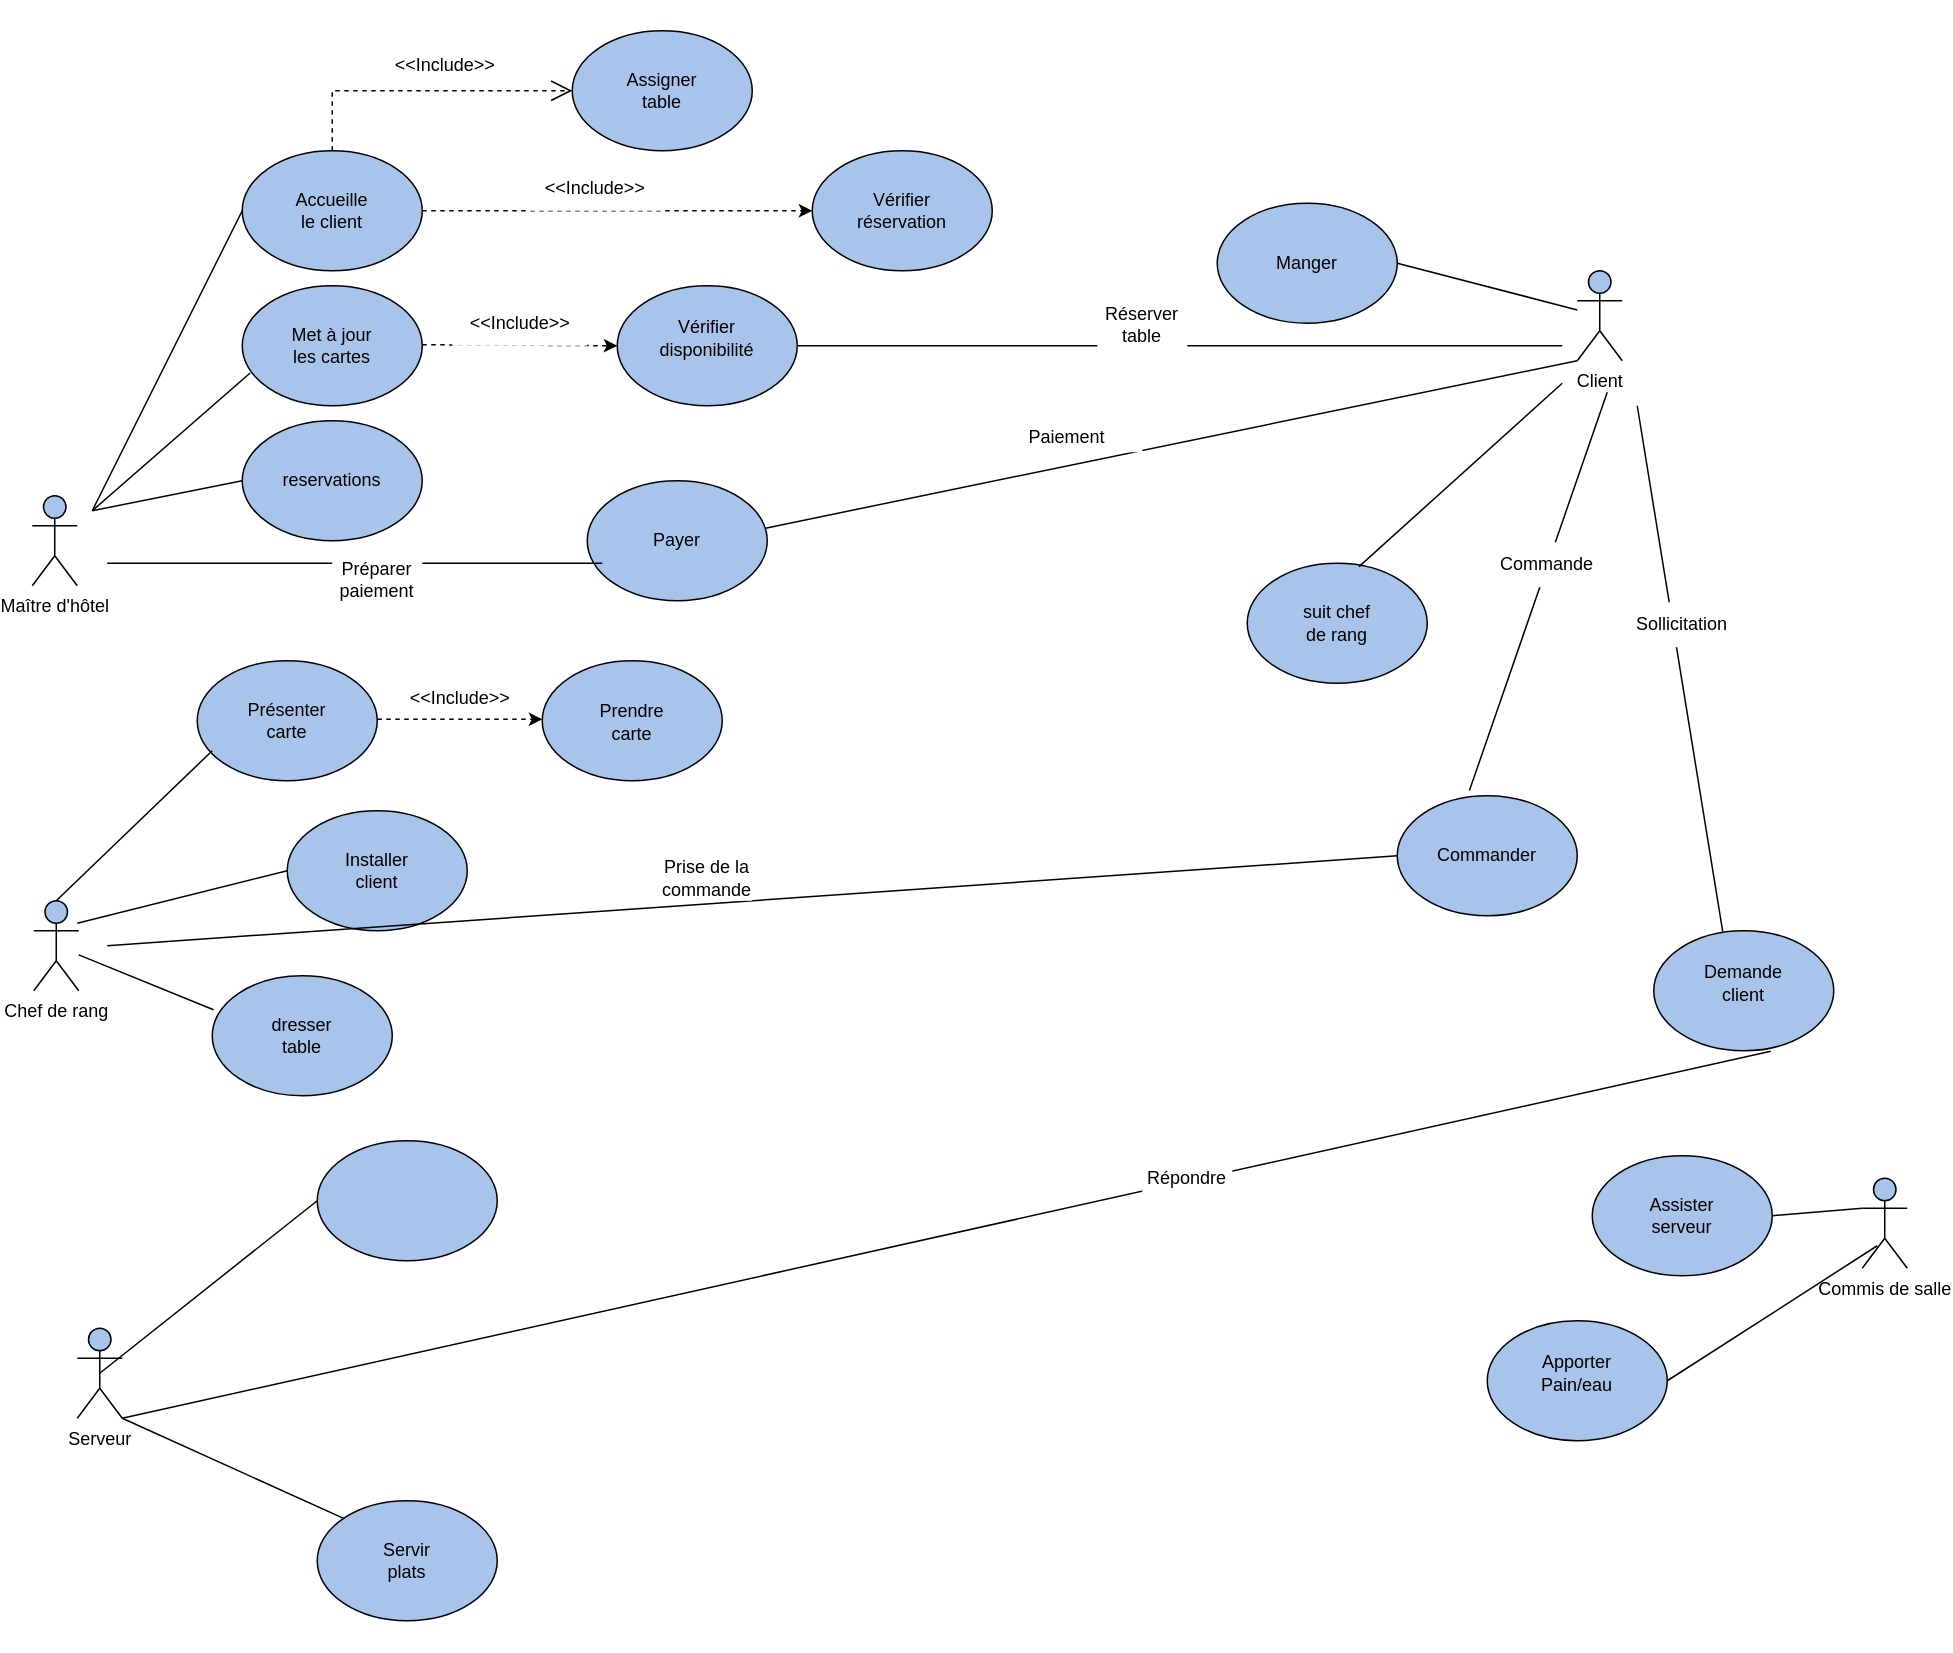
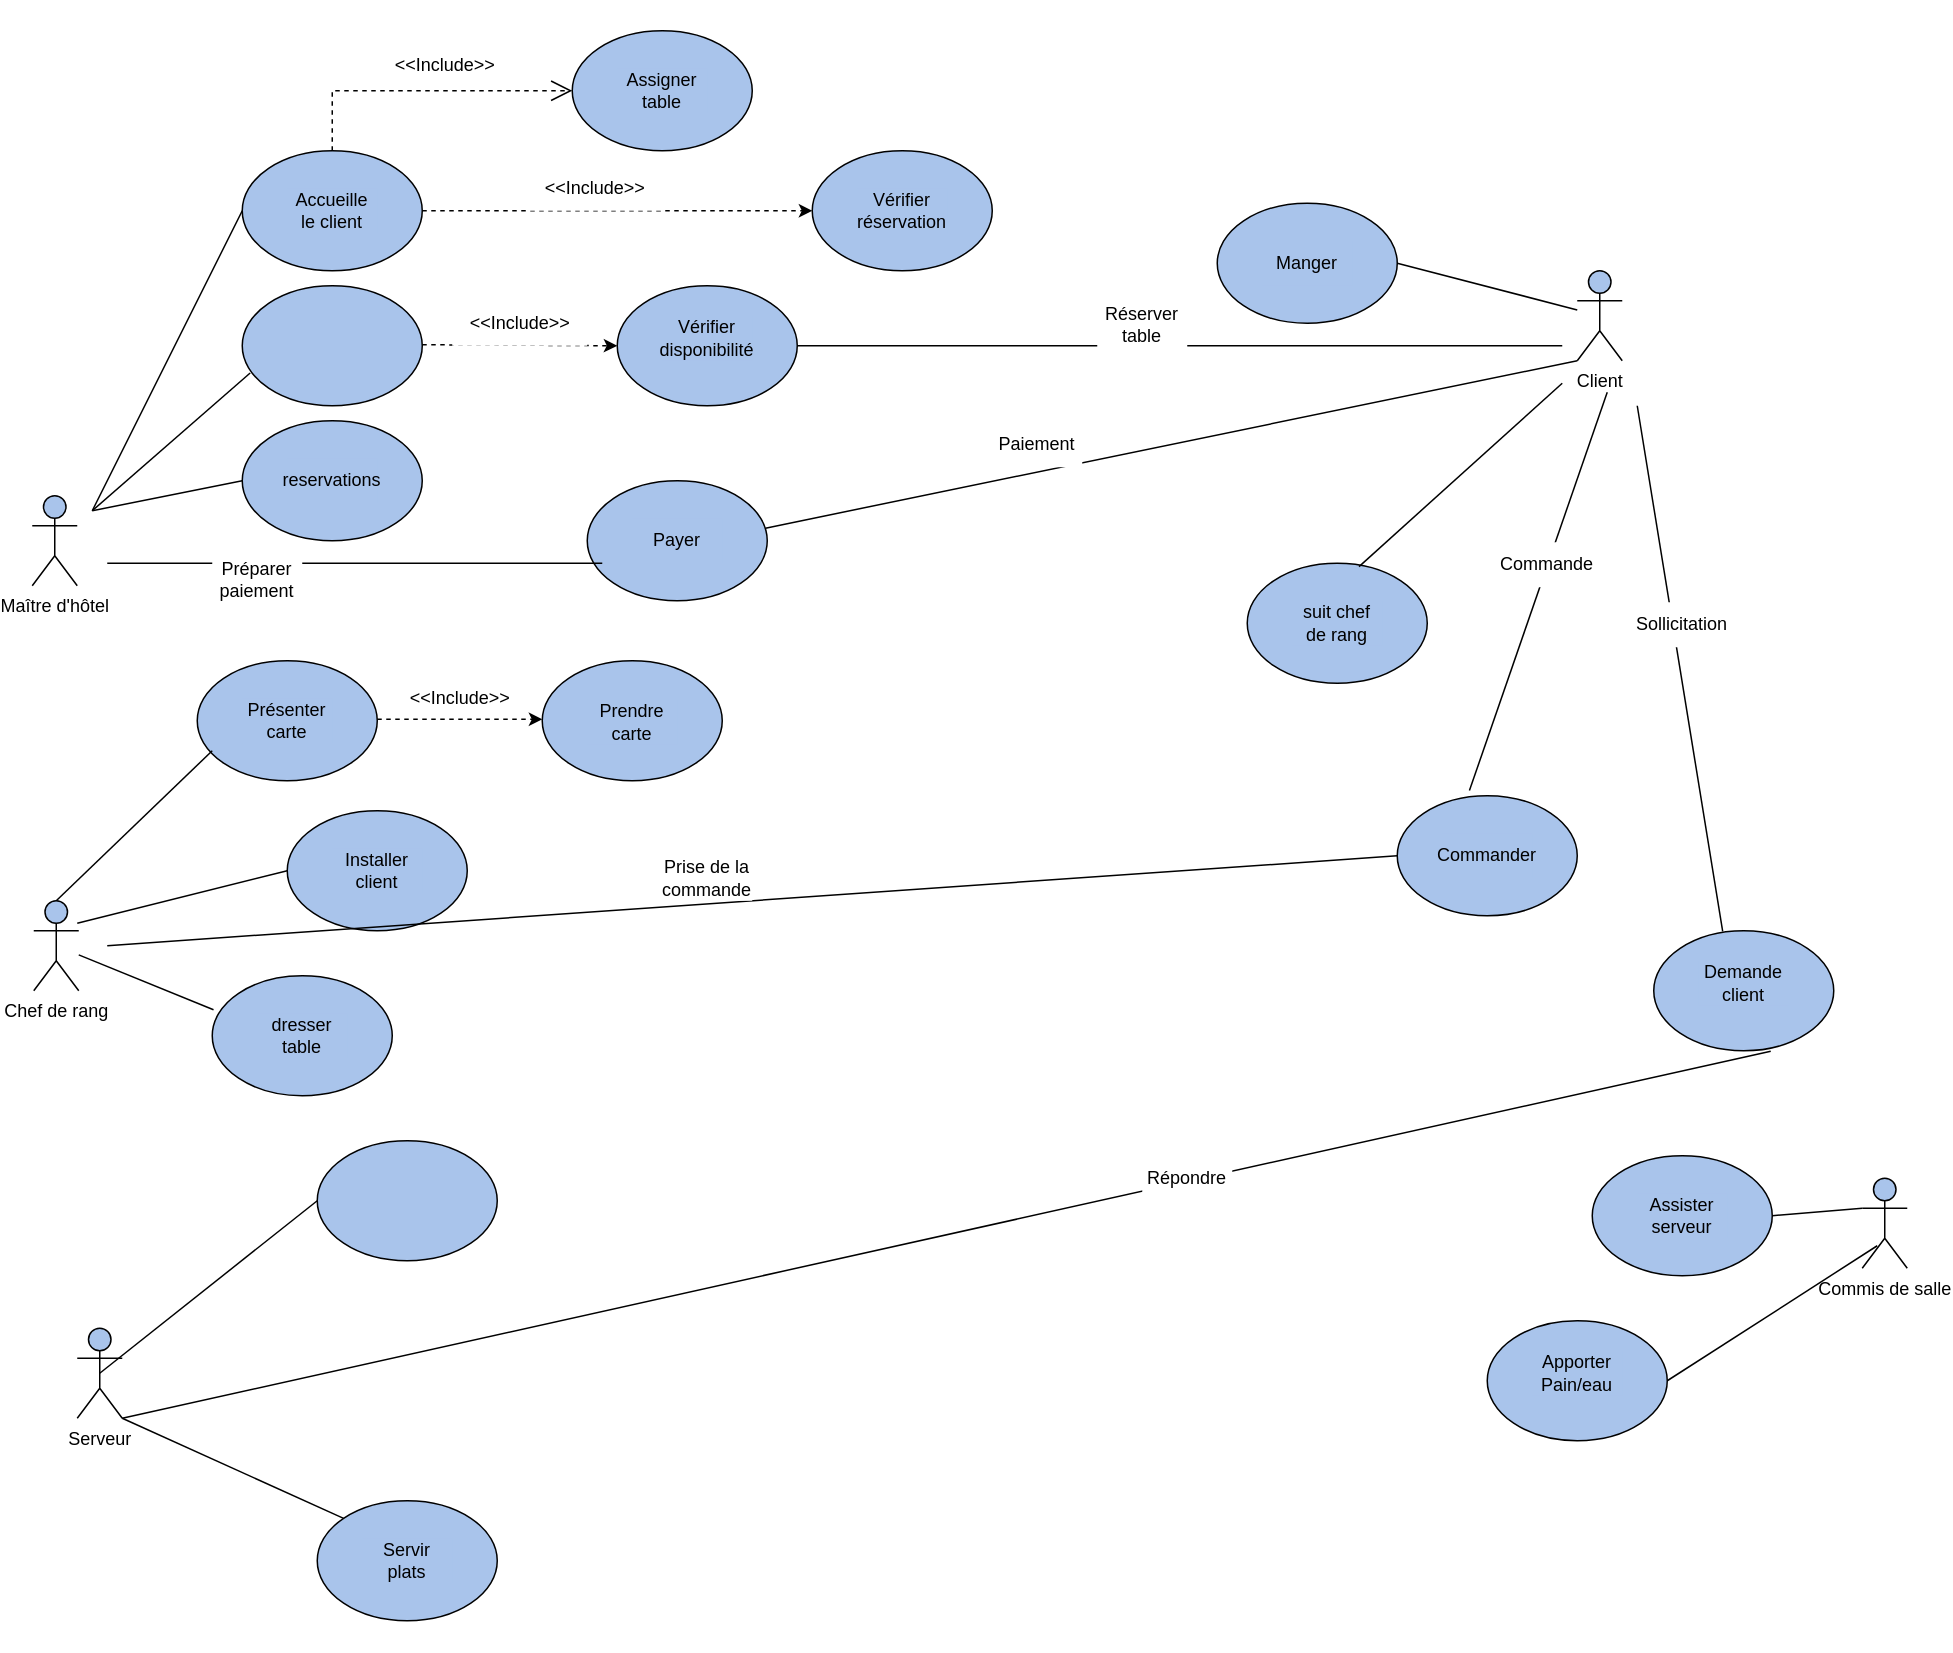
(332, 346) -> none
(1067, 437) -> (1037, 445)
(377, 580) -> (257, 580)
